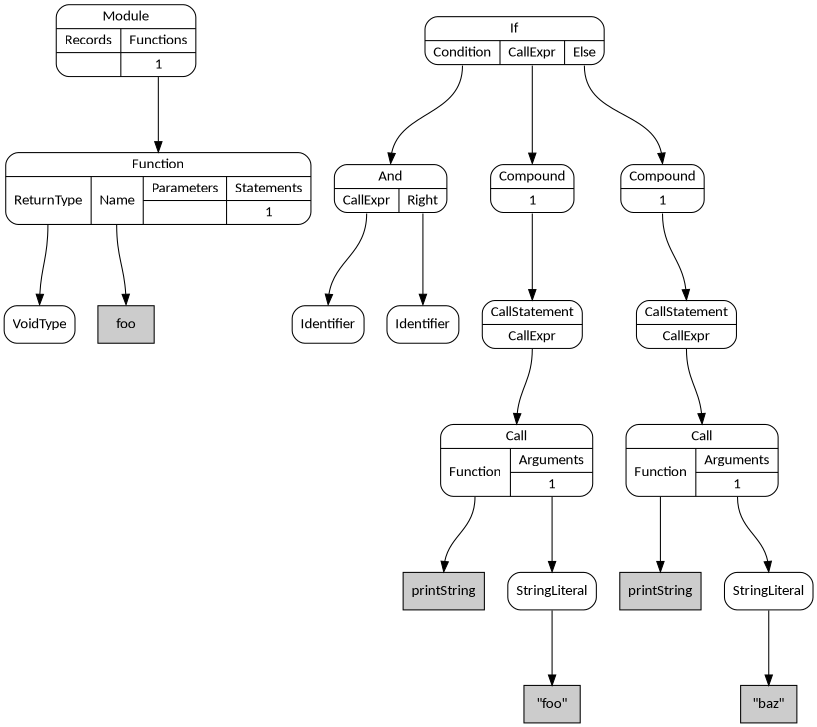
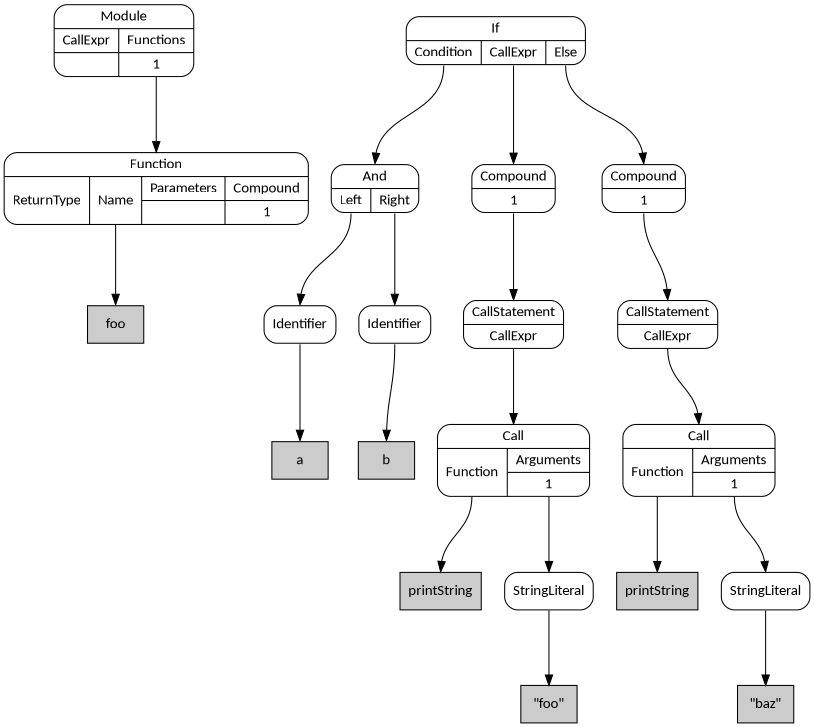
(89, 40) -> (86, 40)
(269, 188) -> (267, 188)
(367, 200) -> (351, 200)
(40, 324) -> none
none -> (300, 460)
none -> (386, 460)
